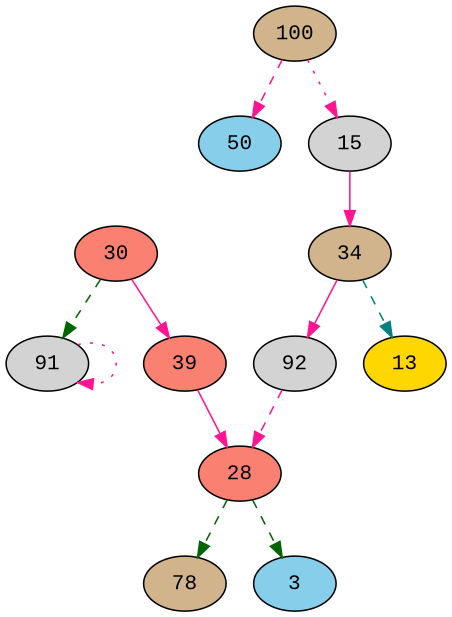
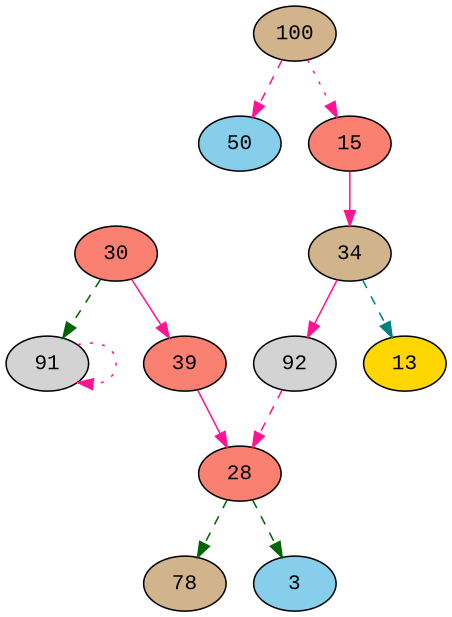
(350, 144) -> (350, 144)
